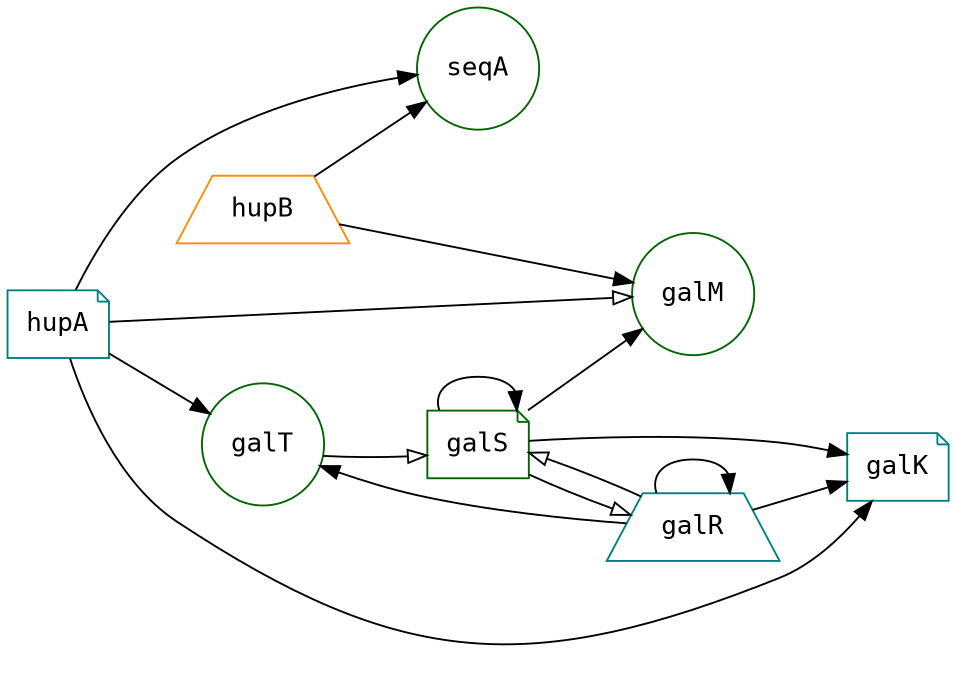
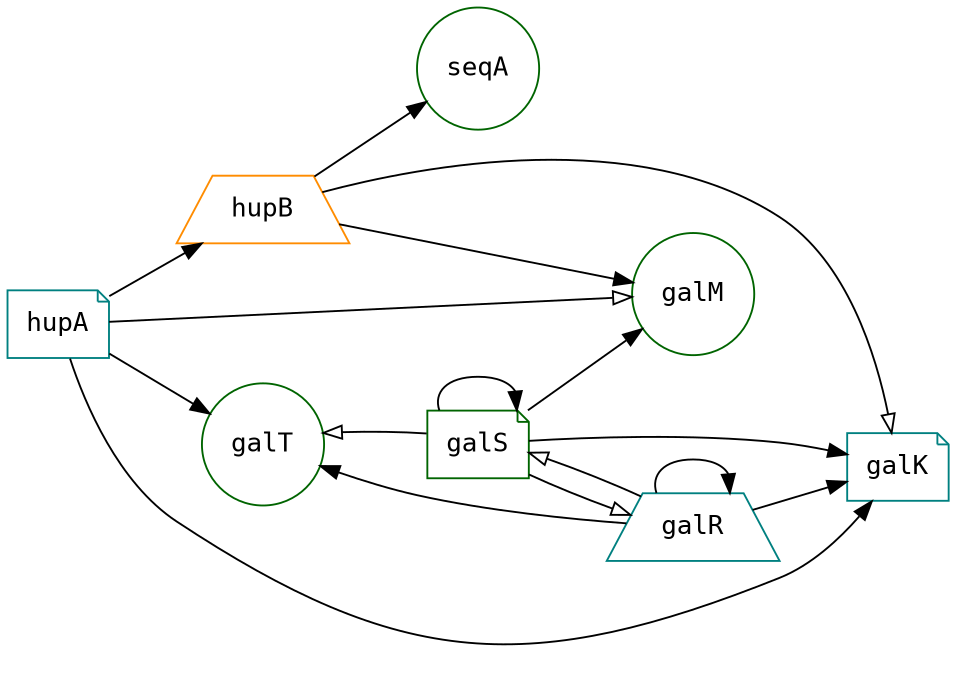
(207, 140) -> (147, 274)
none -> (669, 172)
(365, 457) -> (384, 432)
